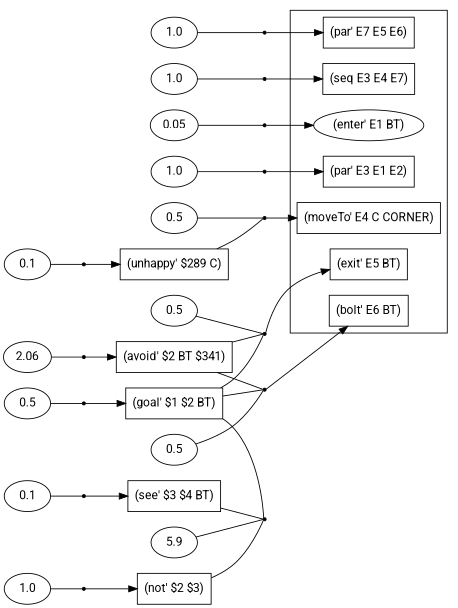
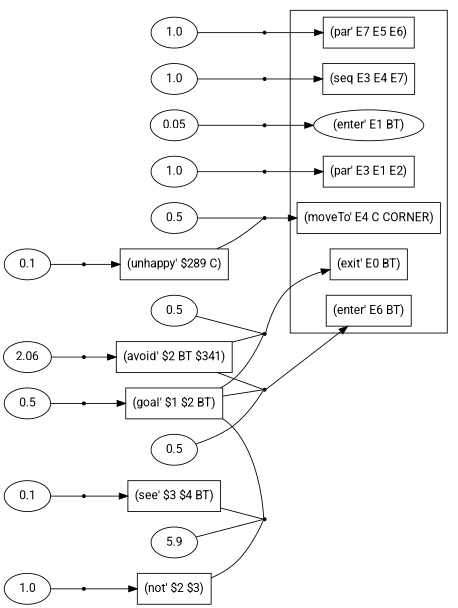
(369, 264) -> (369, 264)
(369, 311) -> (369, 311)
